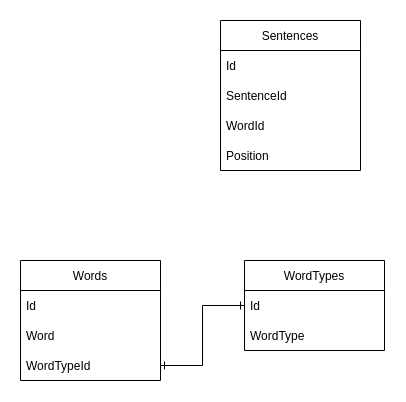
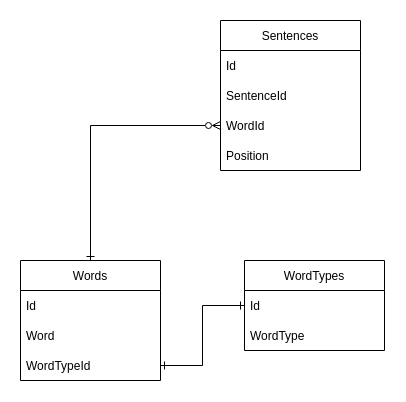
none -> (91, 137)
